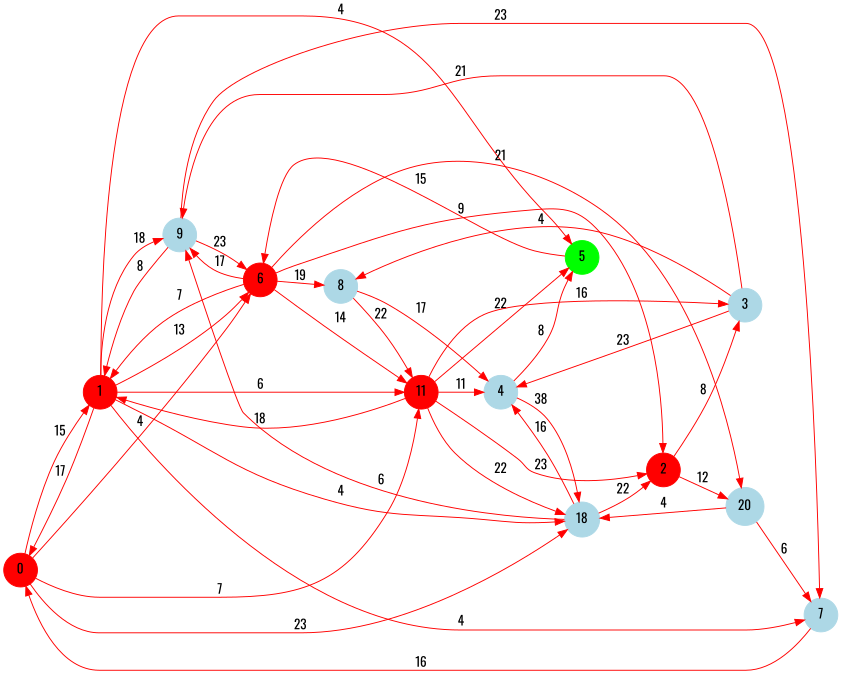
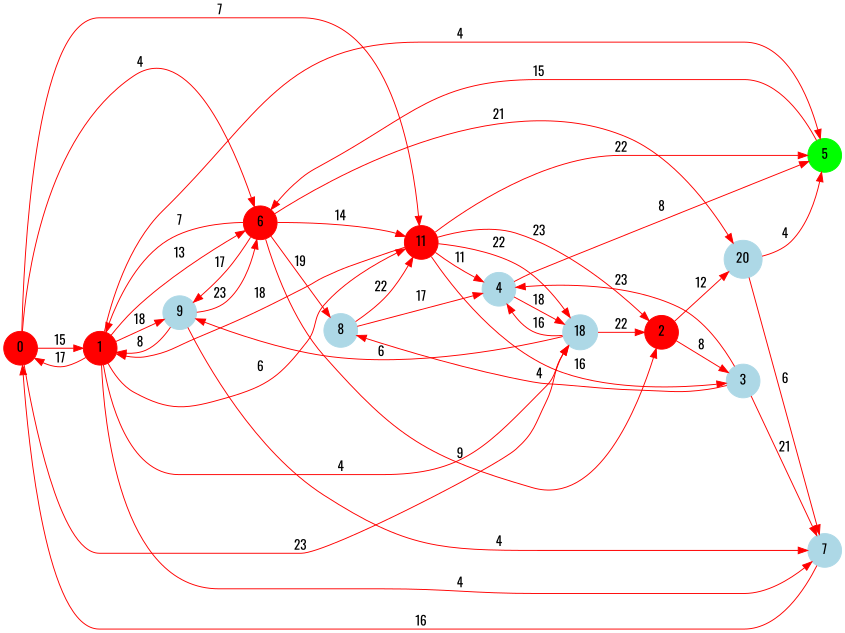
(501, 16) -> (499, 542)
(504, 76) -> (782, 461)
(541, 400) -> (539, 301)
(668, 513) -> (802, 228)
